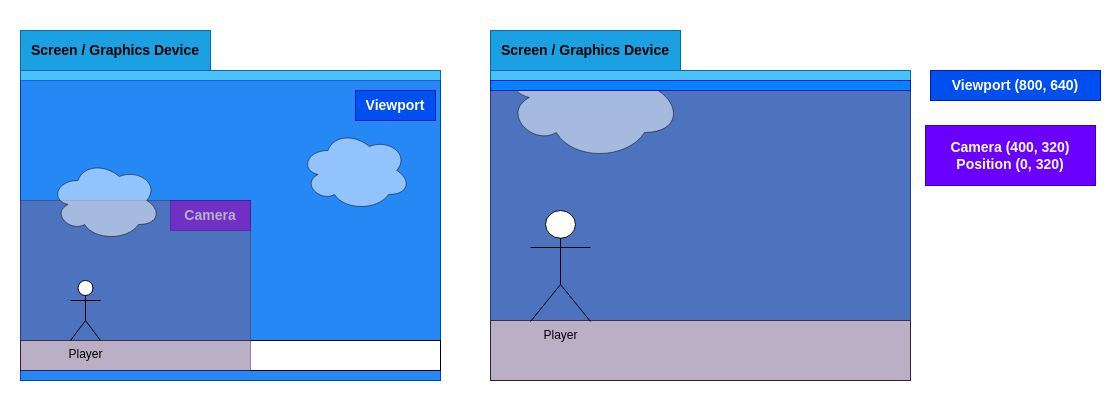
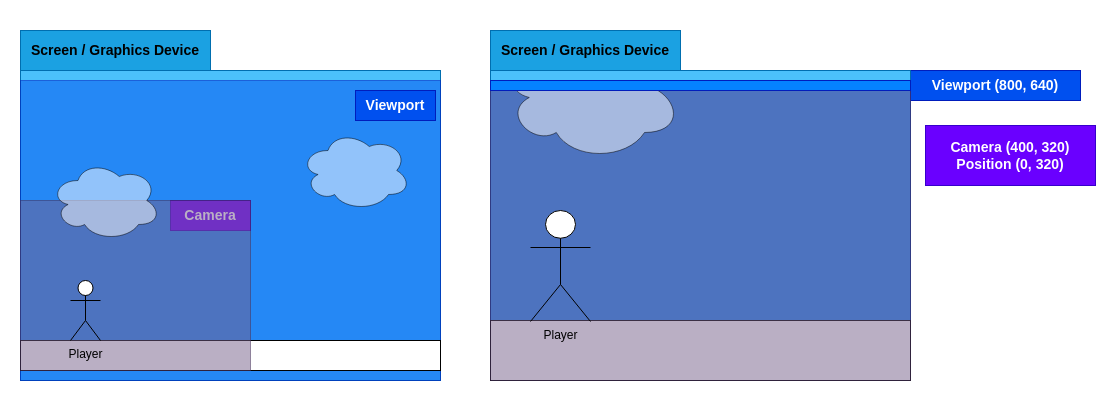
(1016, 86) -> (996, 86)
